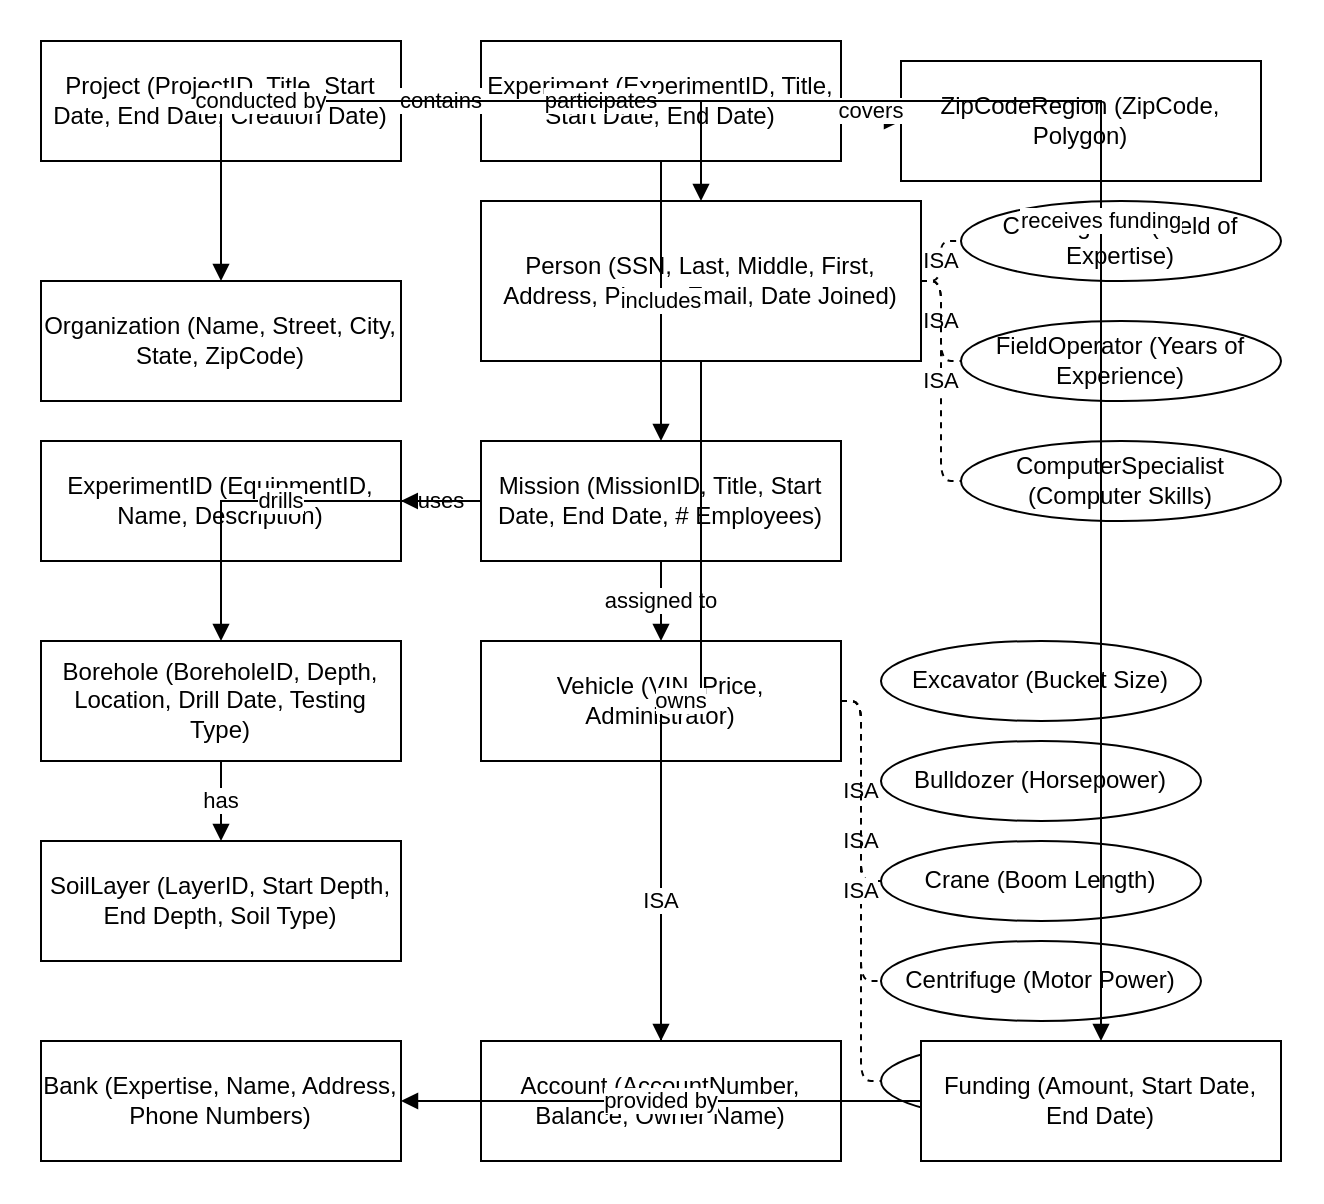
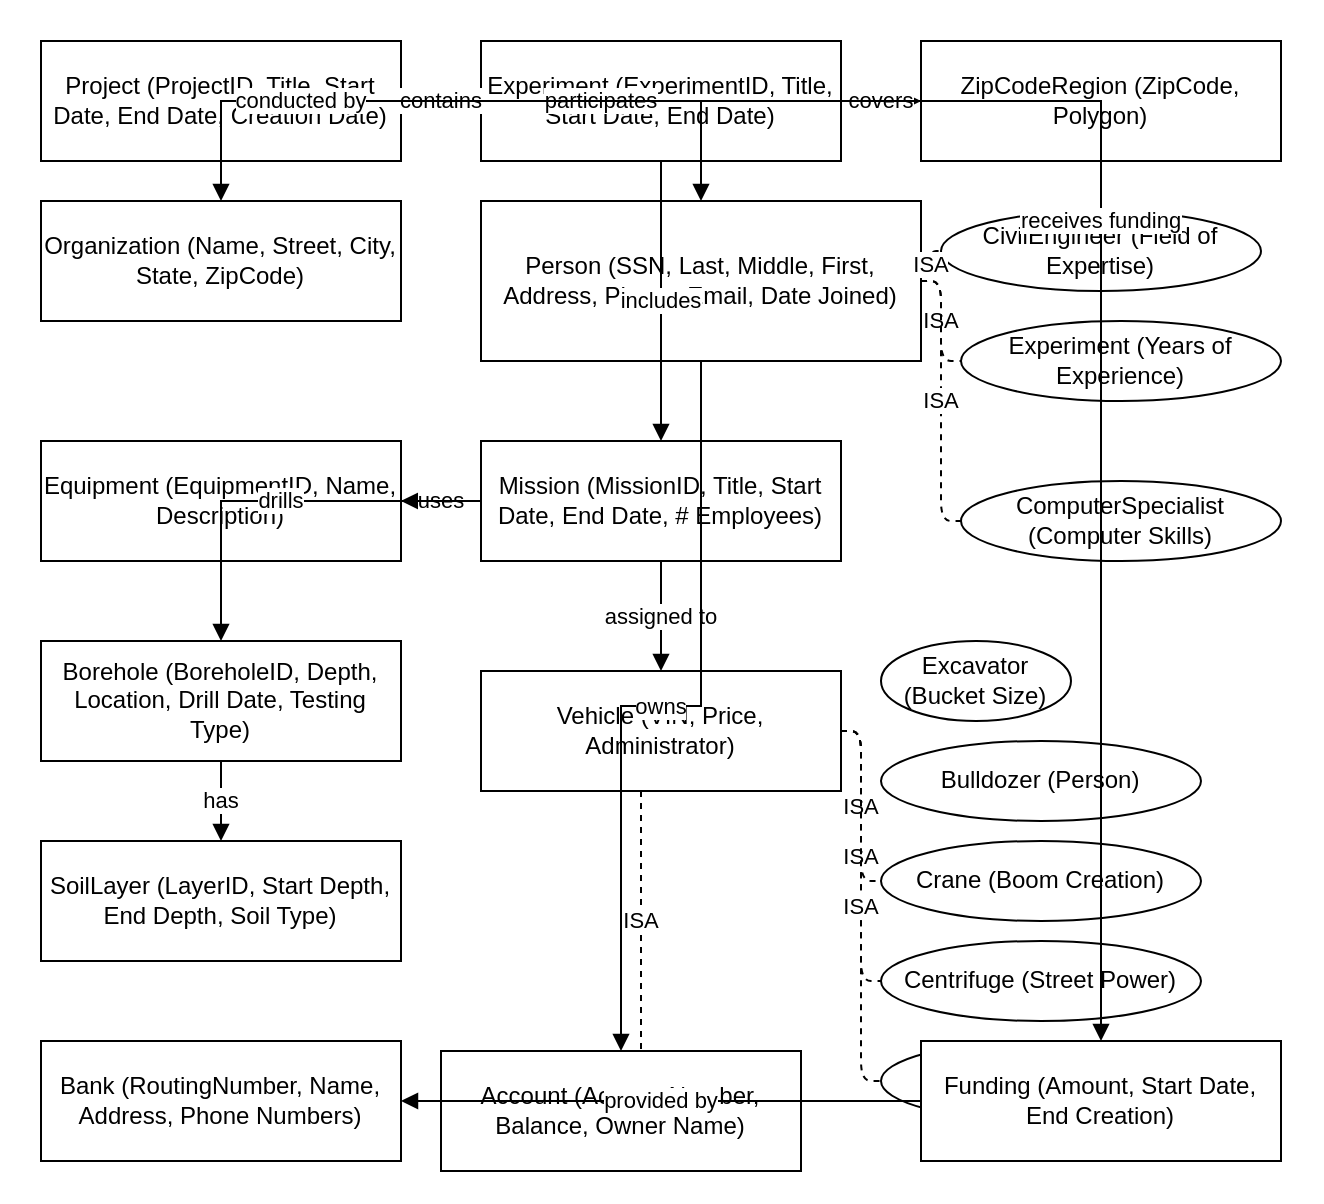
(1081, 121) -> (1101, 101)
(1121, 241) -> (1101, 251)
(221, 341) -> (221, 261)
(1121, 361) -> (1121, 361)
(1121, 481) -> (1121, 521)
(221, 501) -> (221, 501)
(1041, 681) -> (976, 681)
(661, 701) -> (661, 731)
(1041, 781) -> (1041, 781)
(1041, 881) -> (1041, 881)
(1041, 981) -> (1041, 981)
(221, 1101) -> (221, 1101)
(661, 1101) -> (621, 1111)
(1101, 1101) -> (1101, 1101)
